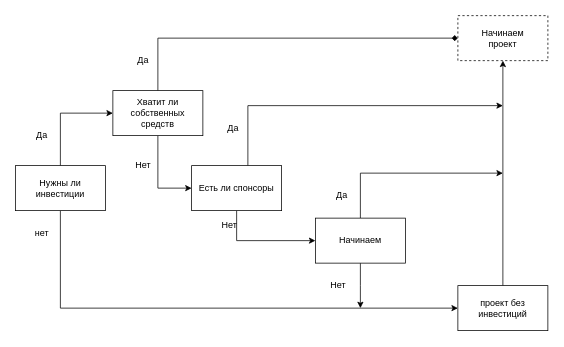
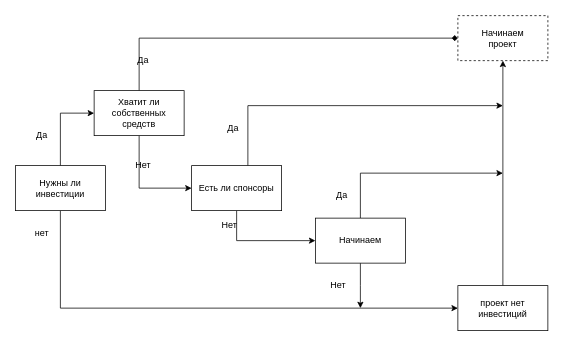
(158, 113) -> (139, 113)
(503, 308) -> (503, 308)
